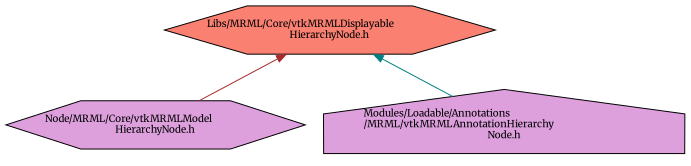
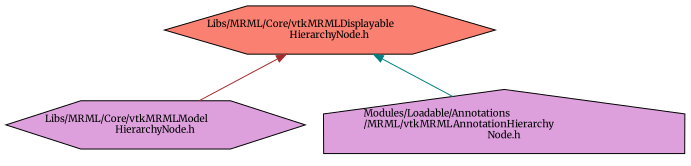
(156, 125) -> (156, 125)
